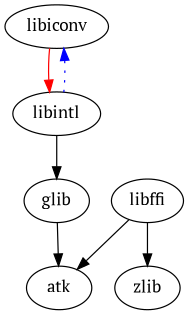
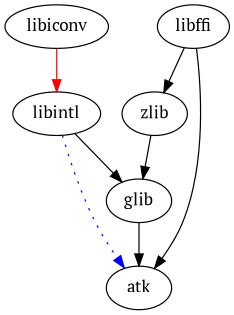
(65, 76) -> (85, 199)
none -> (148, 151)
